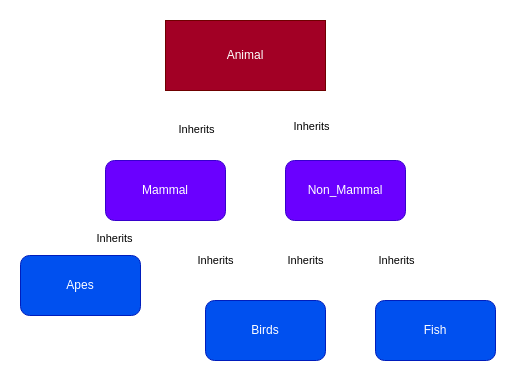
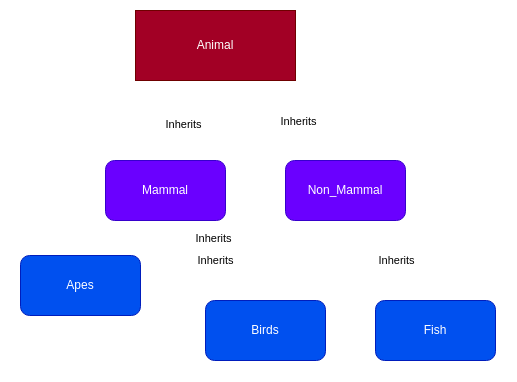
(246, 56) -> (216, 46)
(114, 238) -> (213, 238)
(305, 261) -> none
